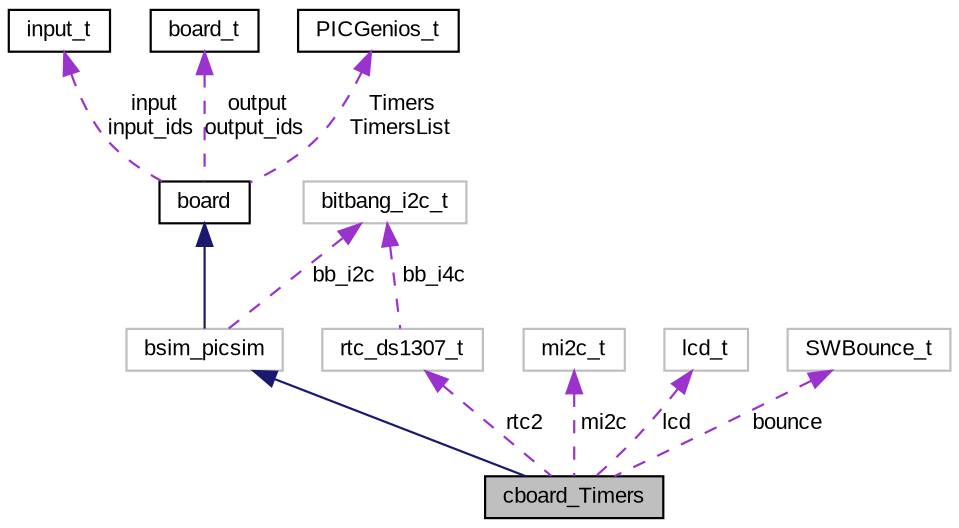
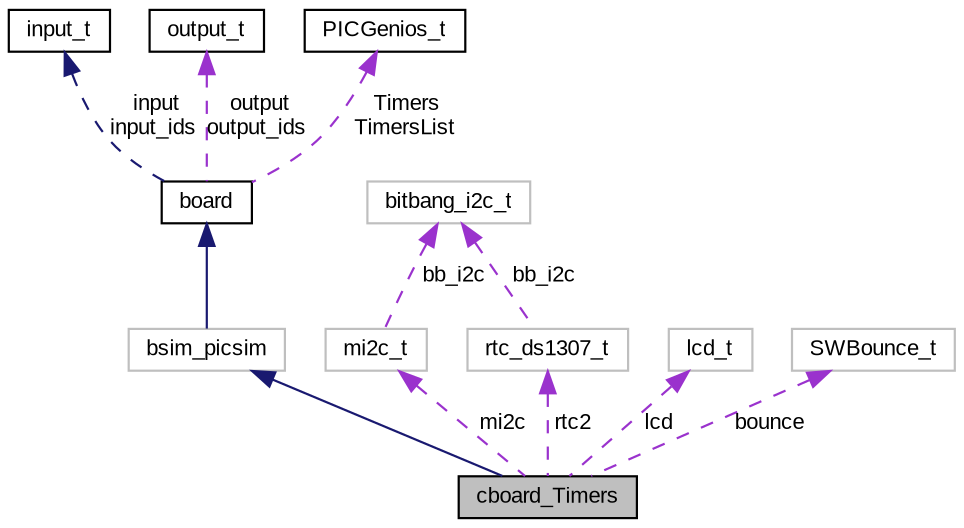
(205, 31) -> (207, 31)
(105, 137) -> (107, 137)
(431, 276) -> (541, 276)
(286, 283) -> (405, 286)
